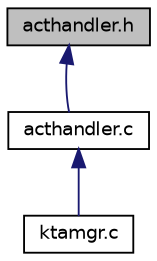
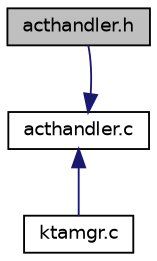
(66, 88) -> (91, 70)
